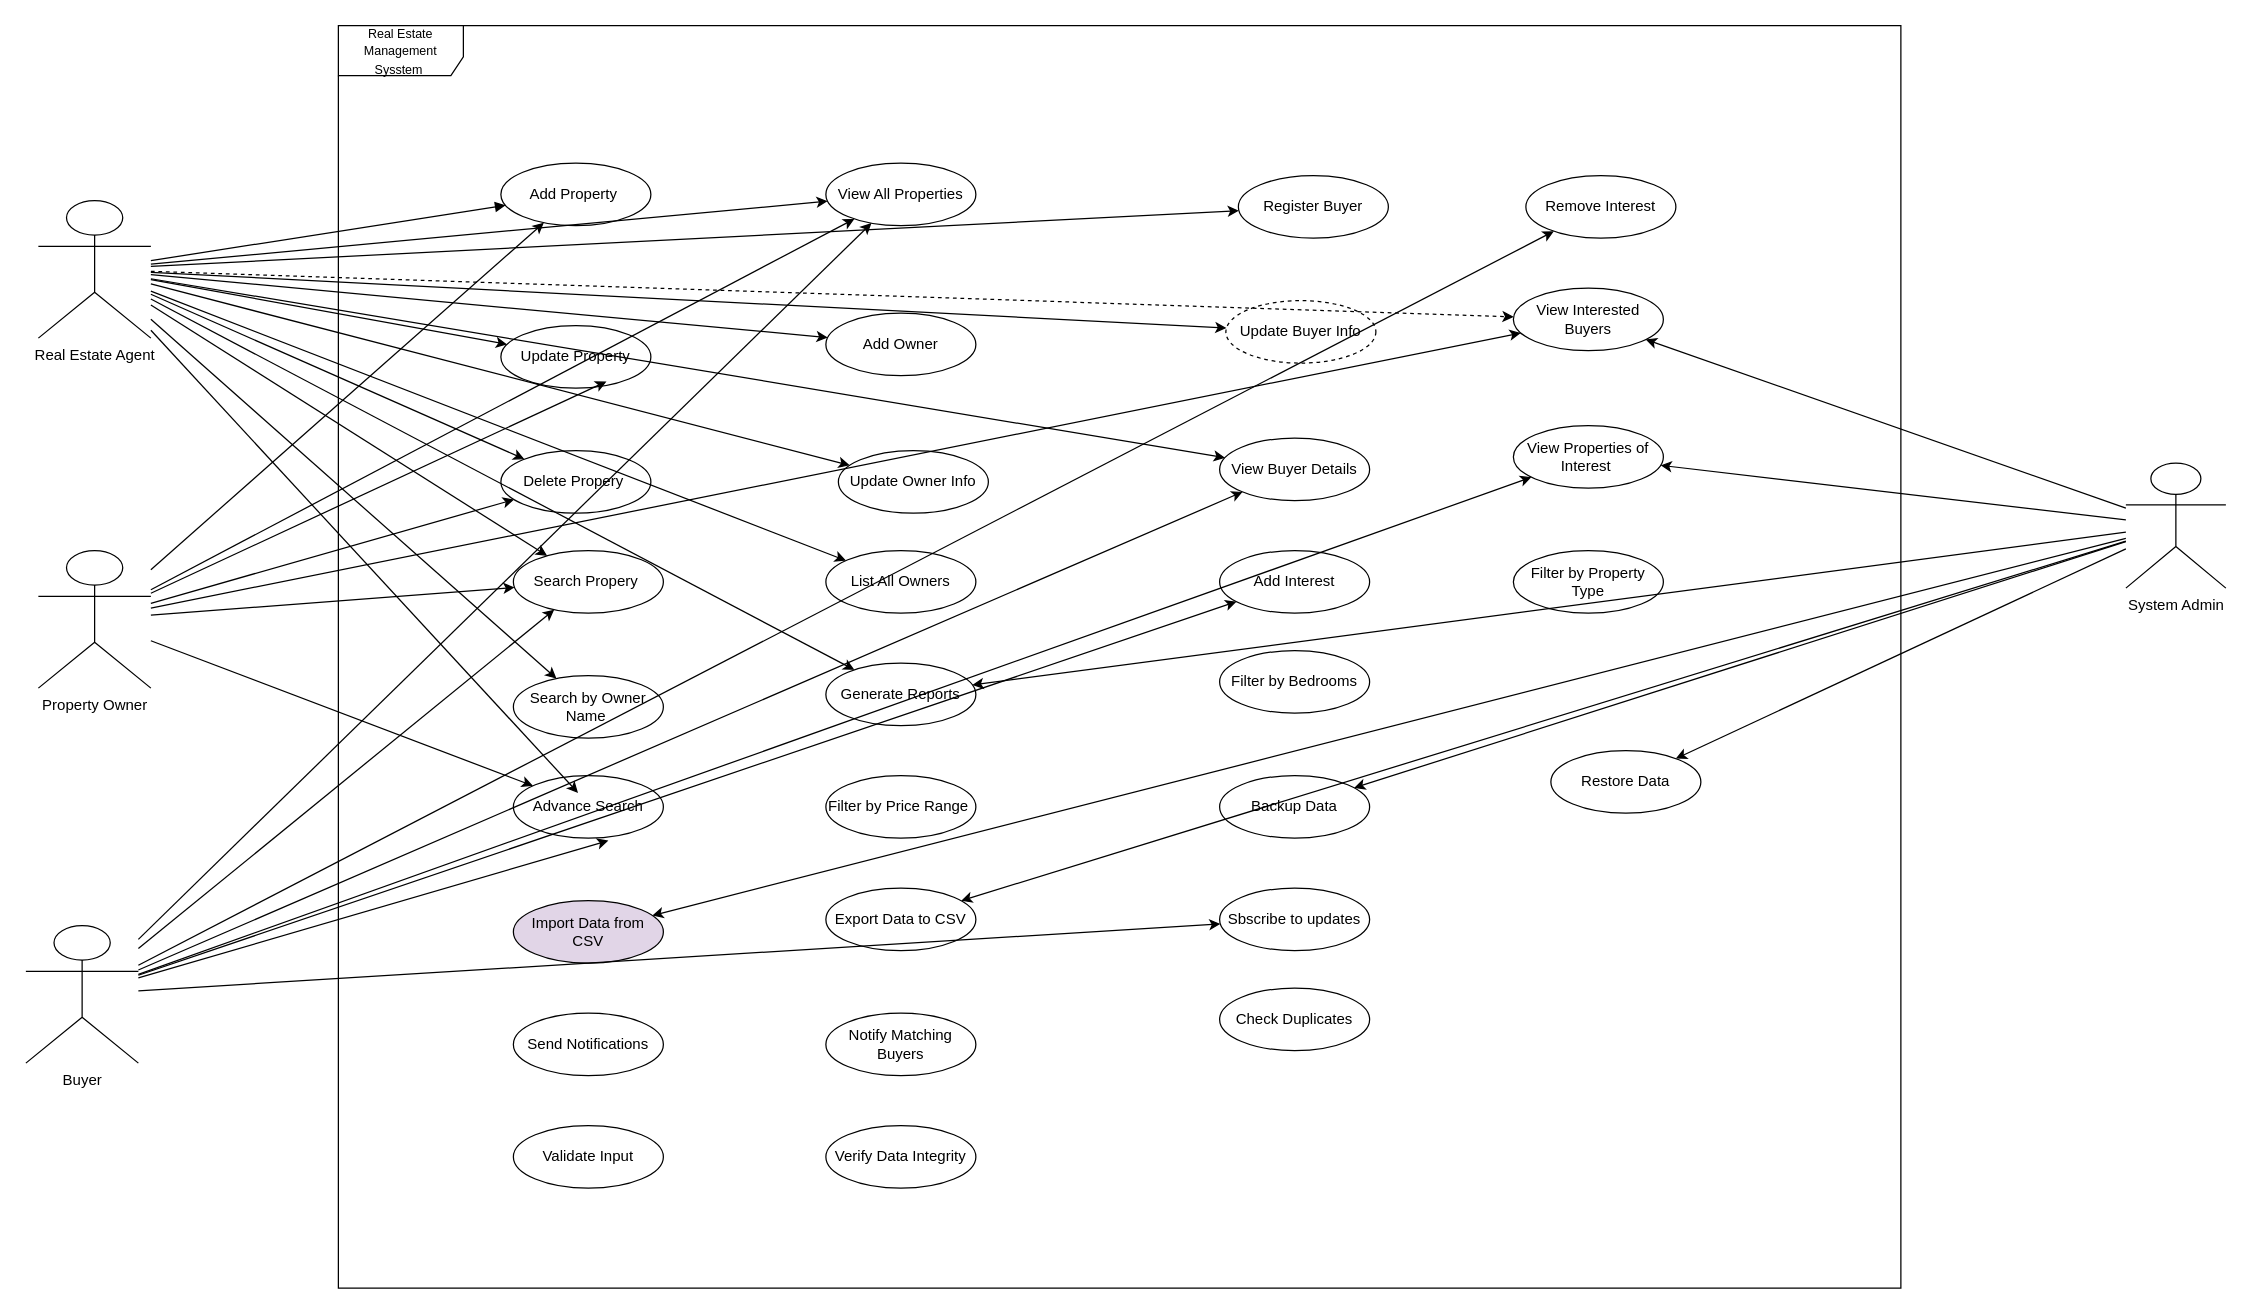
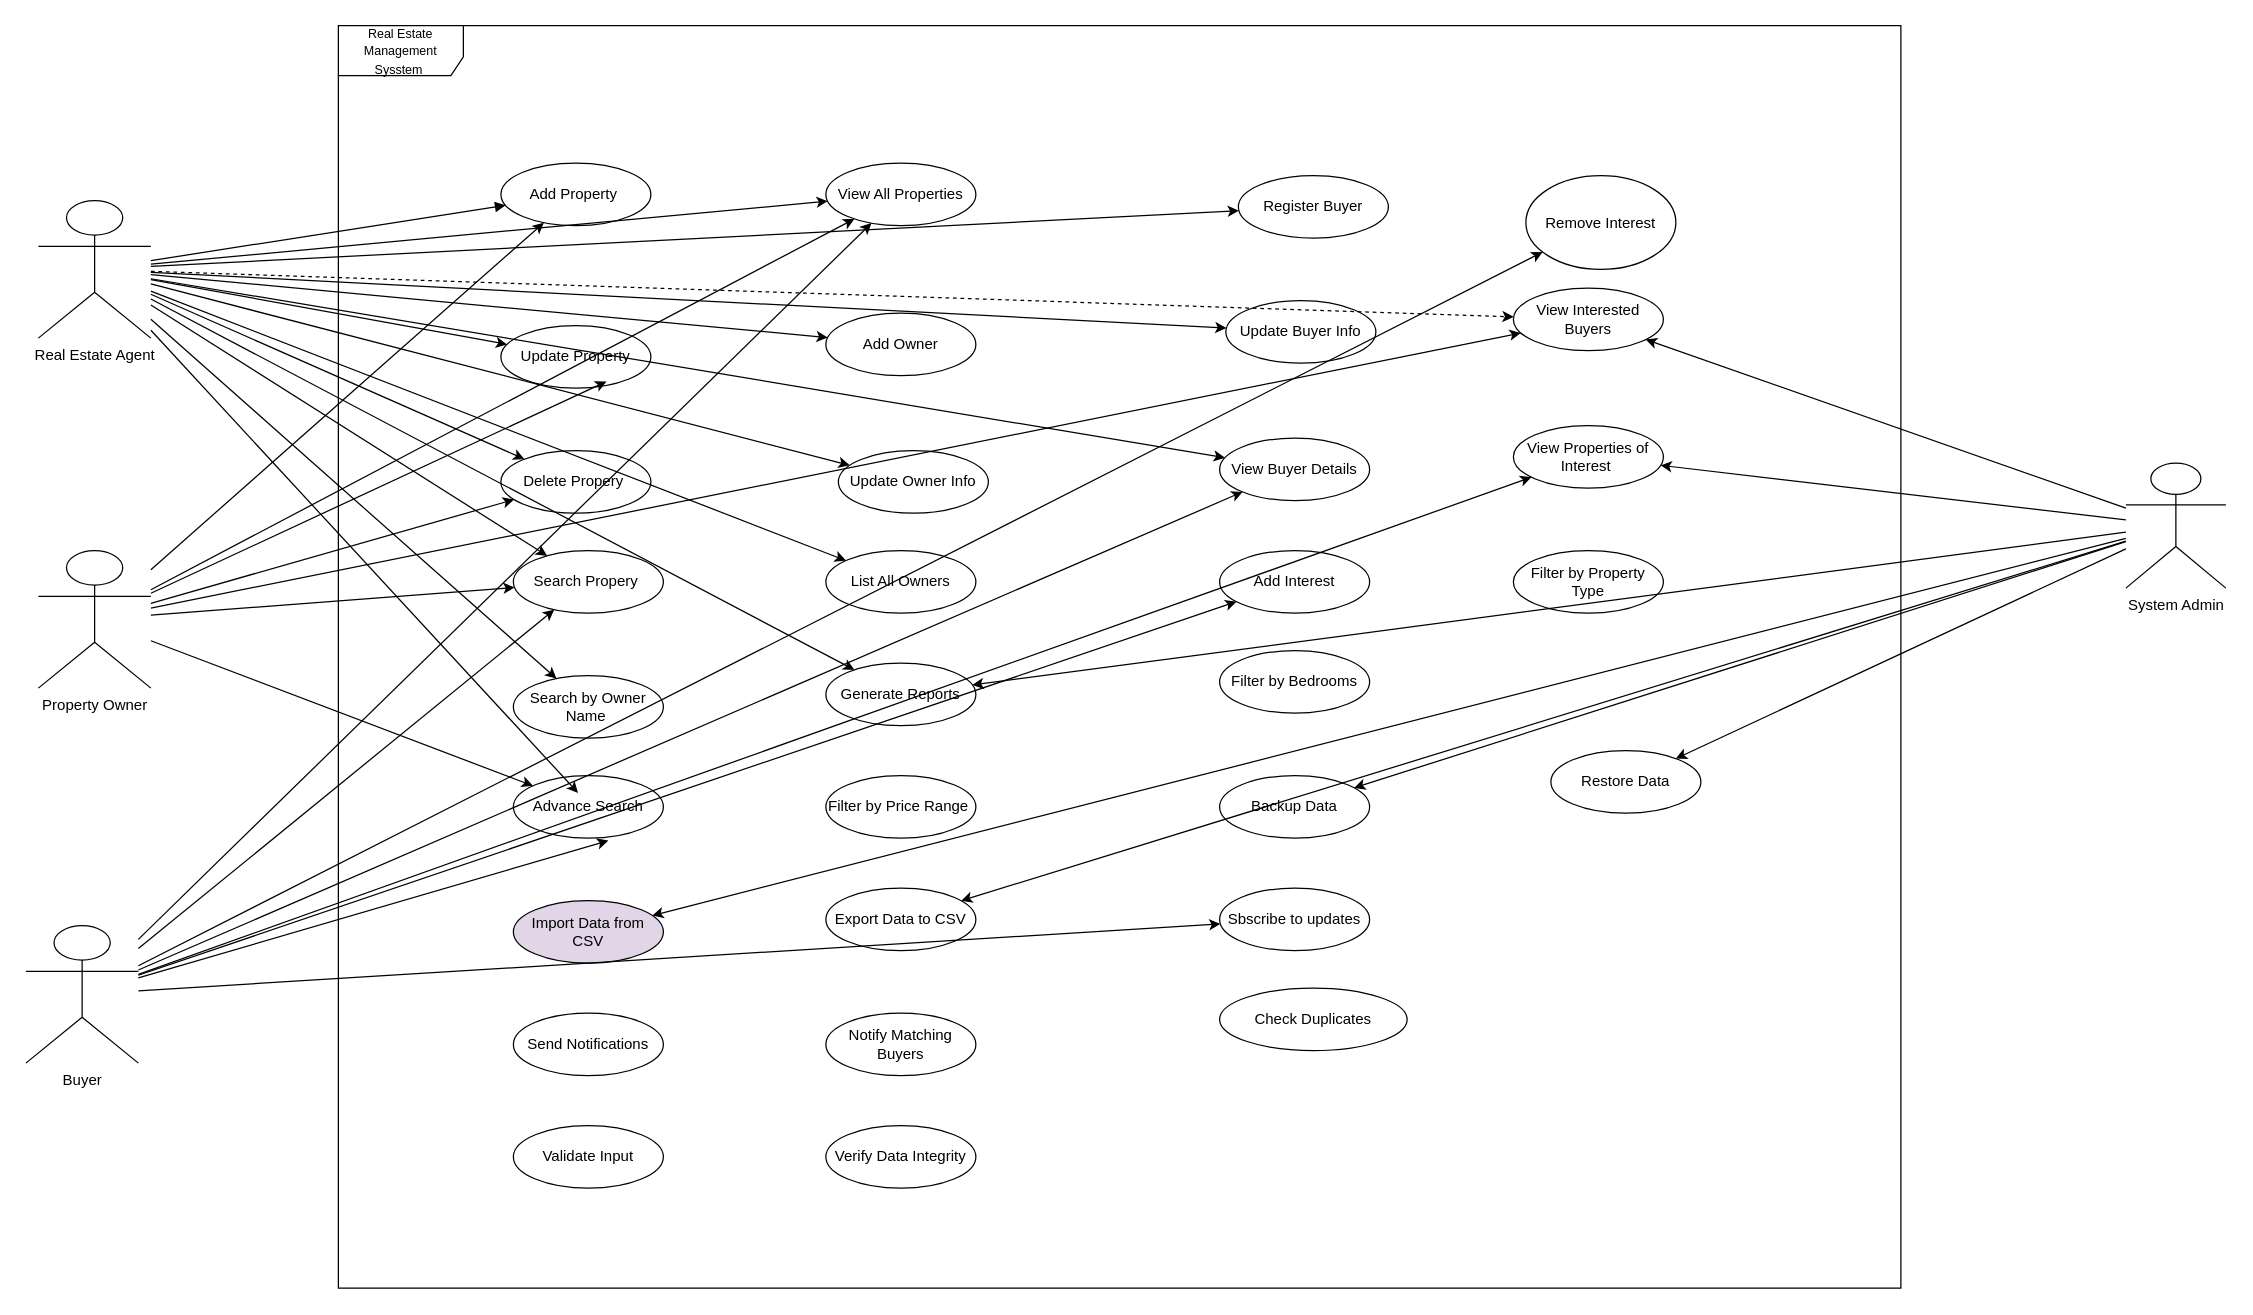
(1601, 207) -> (1601, 223)
(1301, 332) -> (1301, 332)
(1294, 1019) -> (1313, 1019)
